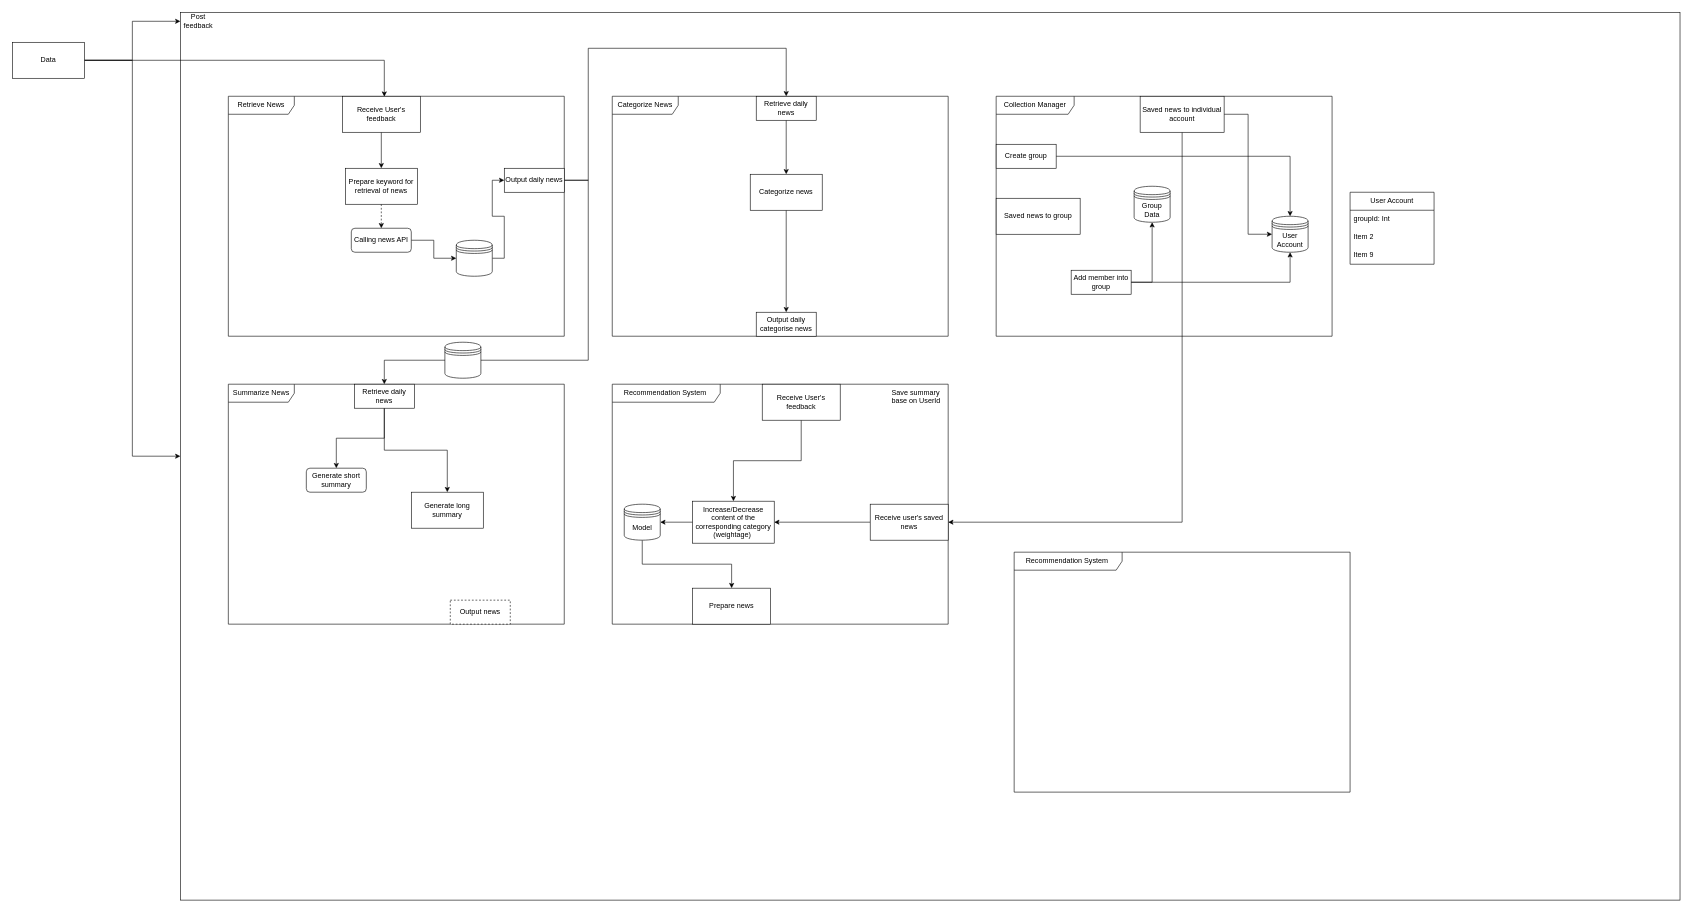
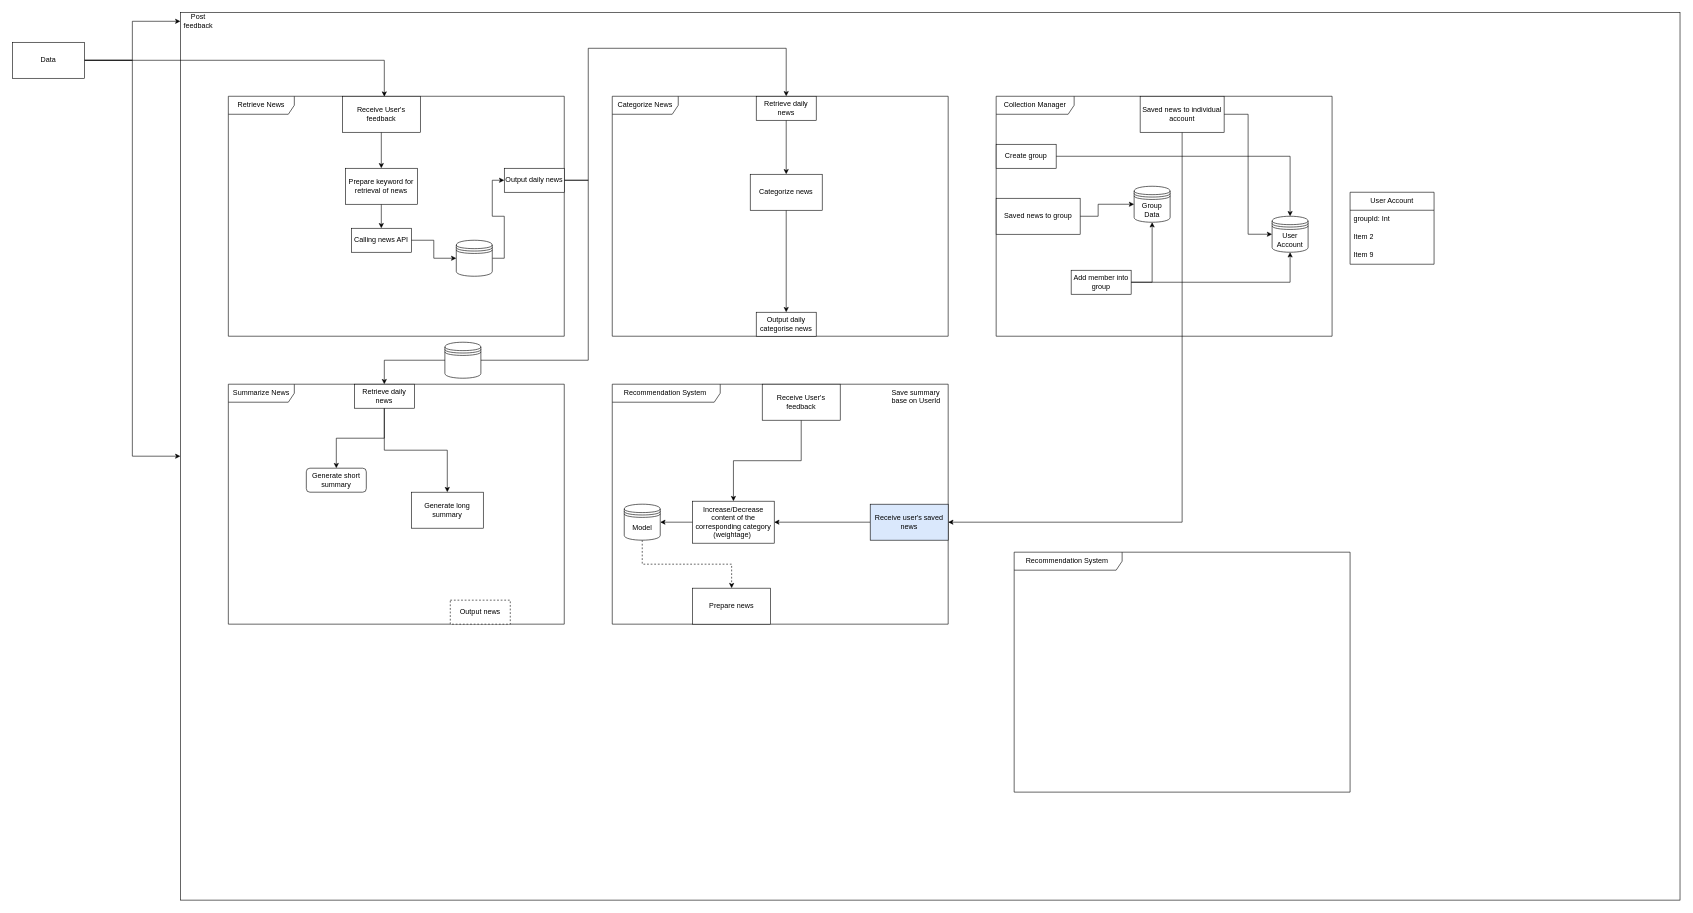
none -> (1098, 204)
(381, 213) -> (381, 213)
(381, 240) -> (381, 240)
(909, 522) -> (909, 522)
(684, 564) -> (684, 564)
